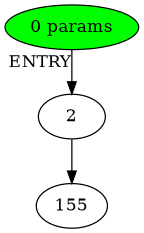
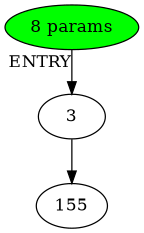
(72, 27) -> (72, 27)
(72, 117) -> (72, 117)
